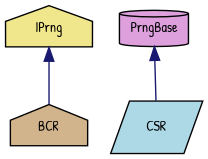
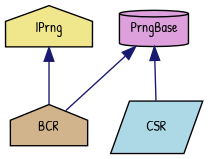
none -> (95, 83)
